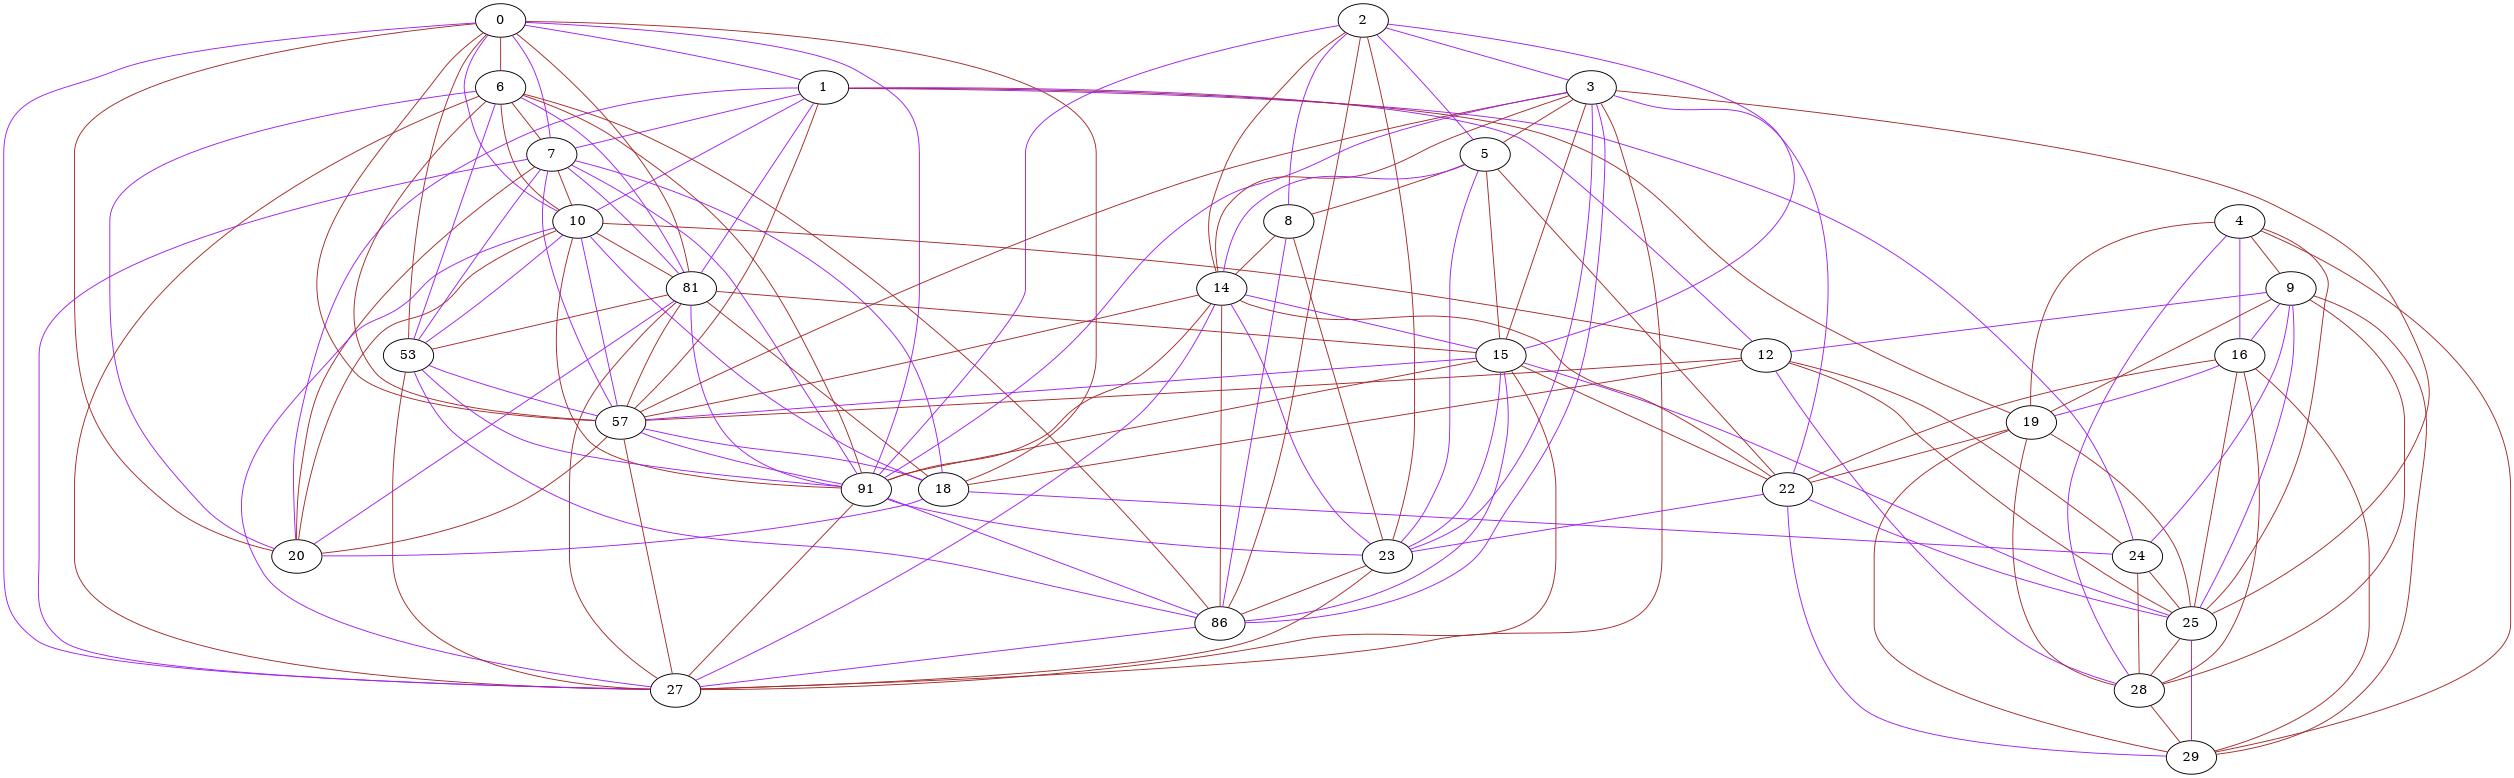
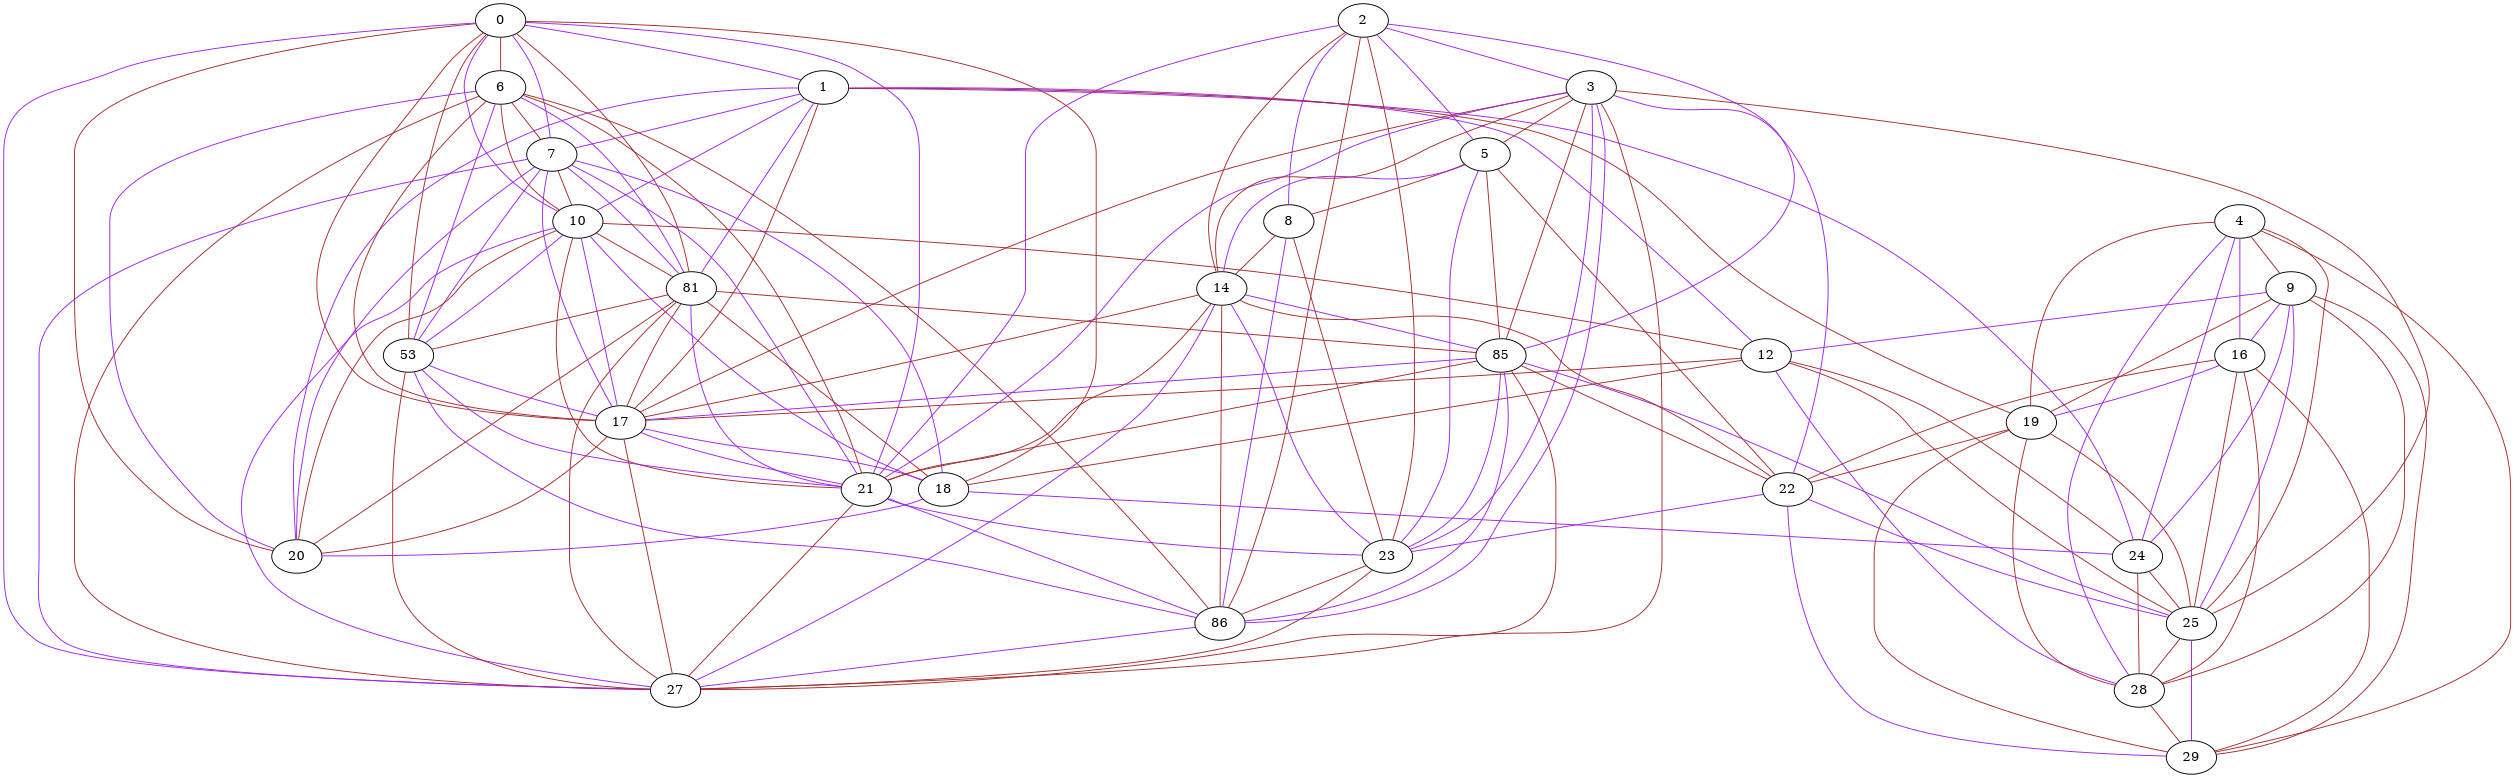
(369, 313) -> (369, 313)
(1501, 355) -> (1501, 355)
none -> (2189, 389)
(621, 422) -> (621, 422)
(485, 429) -> (485, 429)
(866, 489) -> (866, 489)
